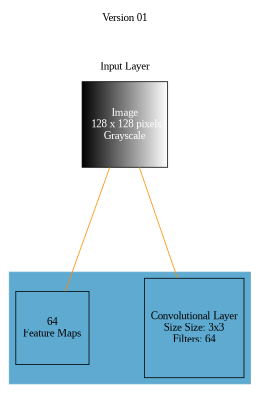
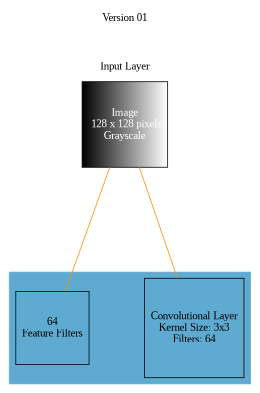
(52, 328) -> (52, 328)
(194, 328) -> (194, 328)
